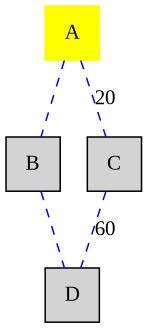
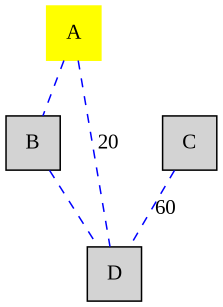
(93, 99) -> (94, 154)
